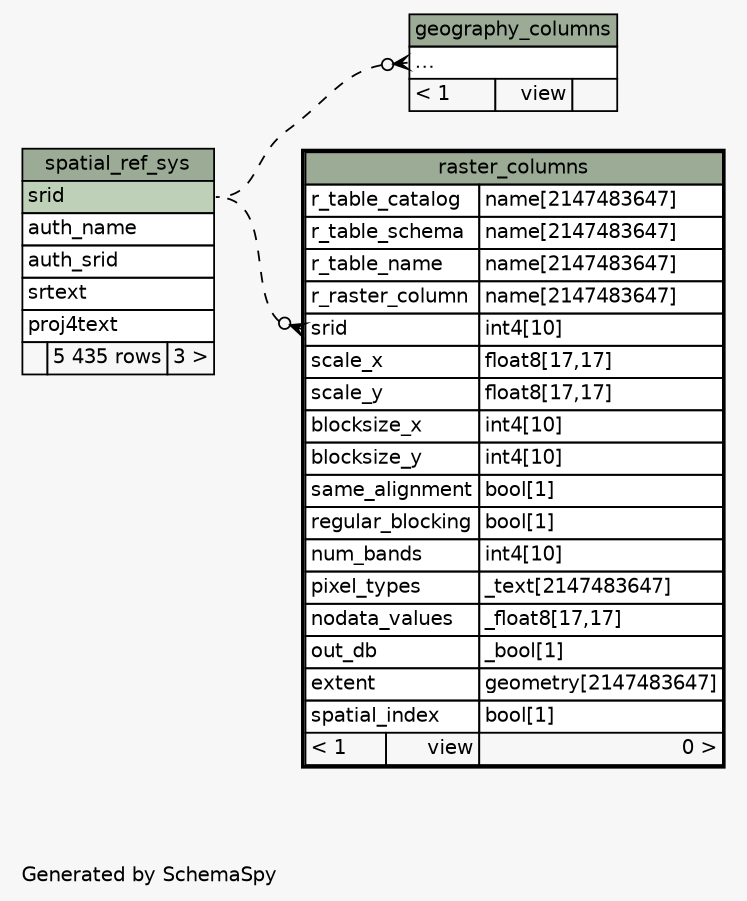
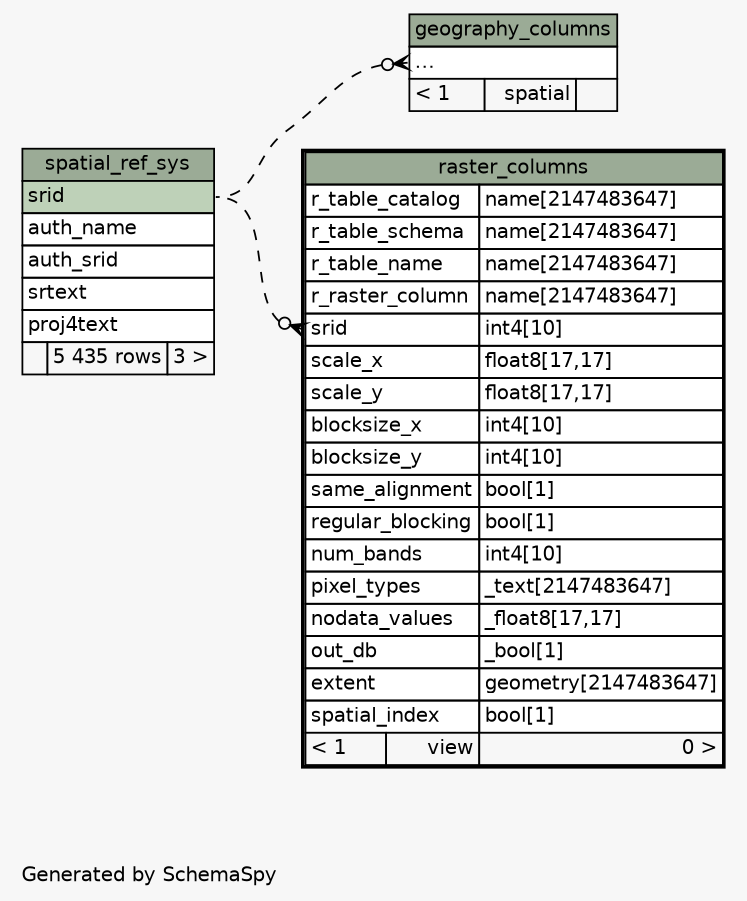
(544, 94) -> (538, 94)
